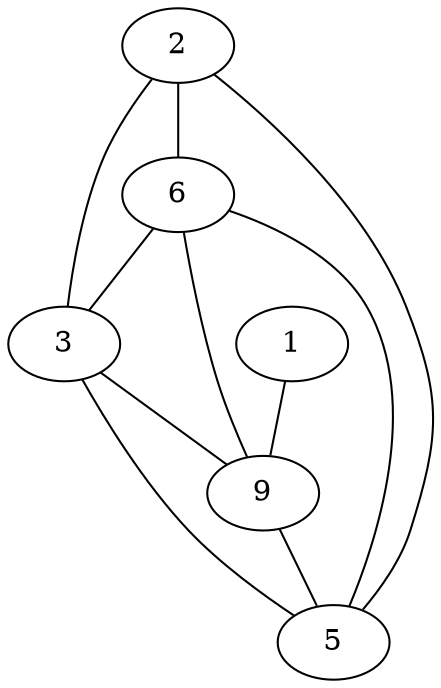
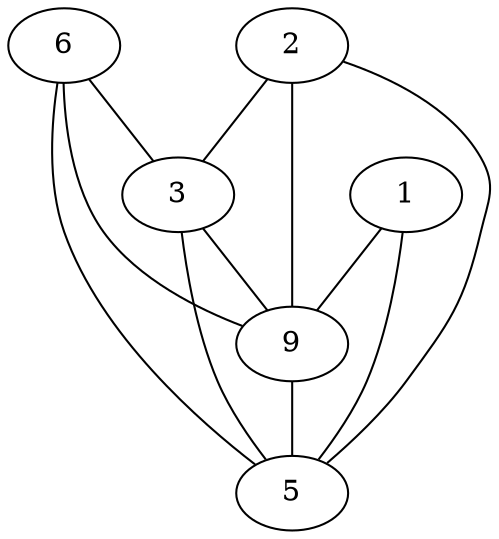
(178, 120) -> (292, 195)
none -> (377, 352)
